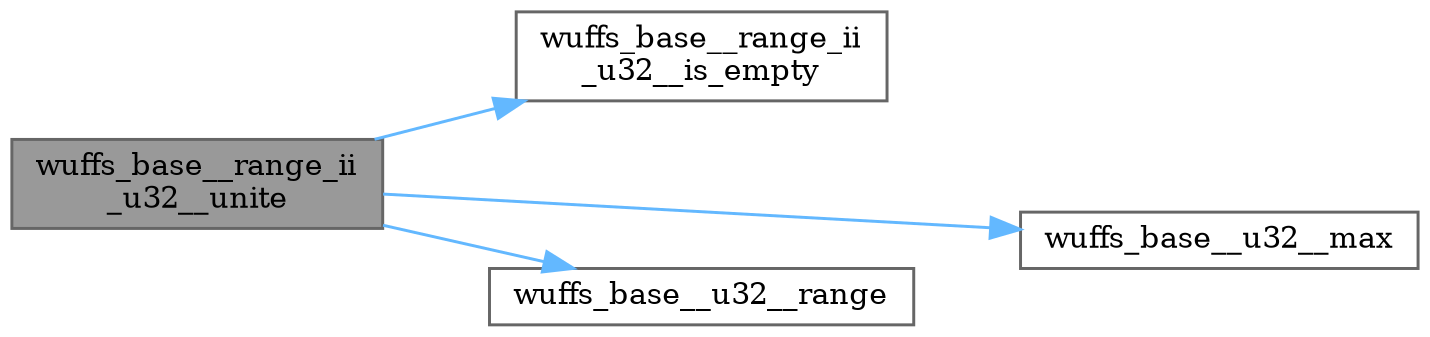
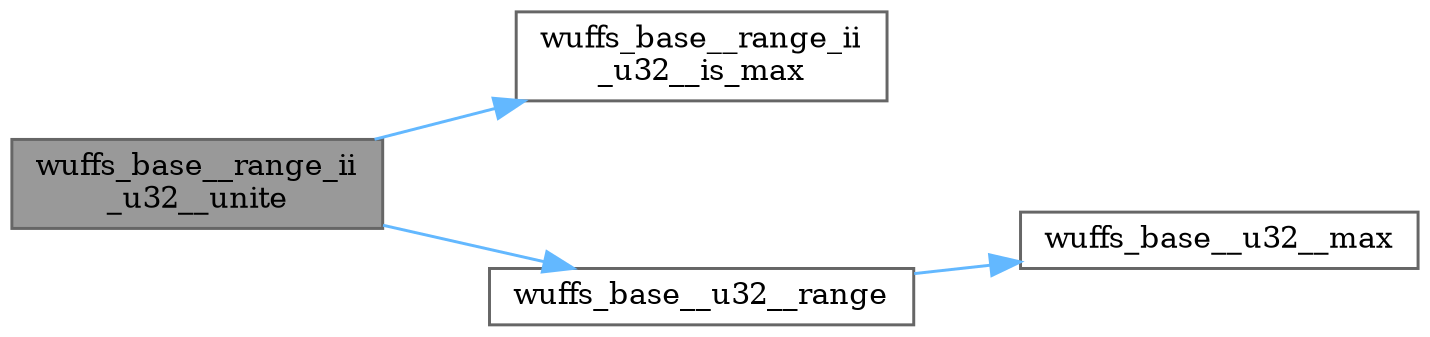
(702, 56) -> (702, 56)
(687, 211) -> (952, 269)
